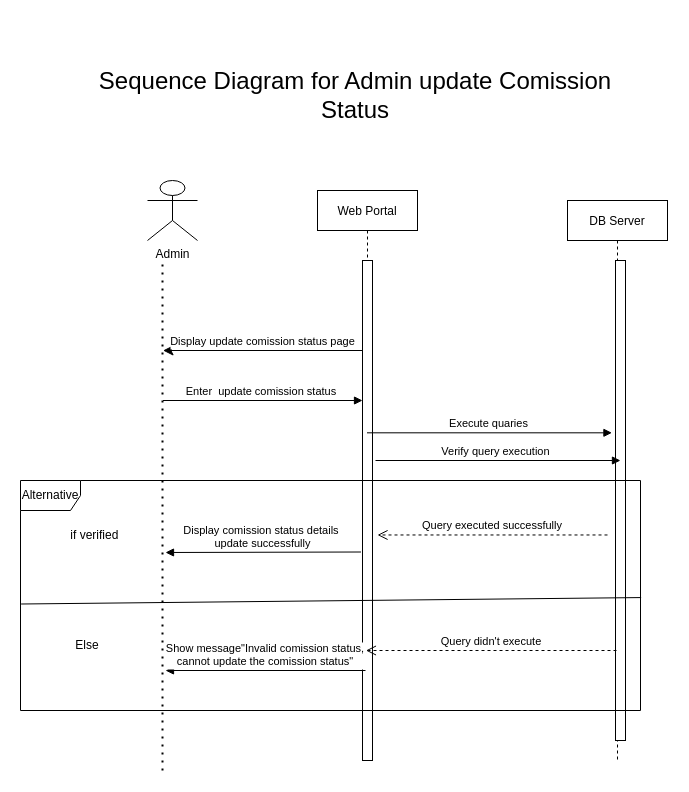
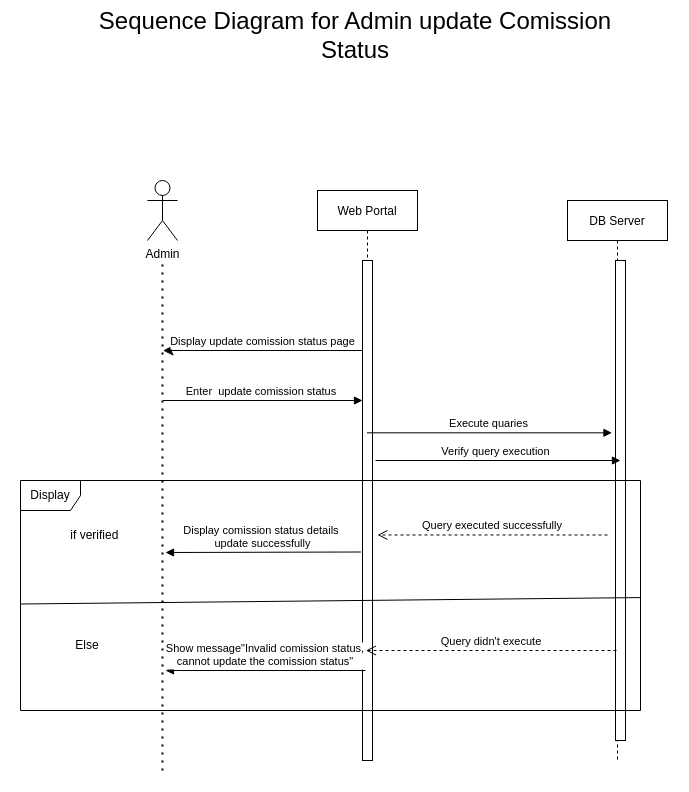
(356, 96) -> (356, 36)
(173, 211) -> (163, 211)
(51, 496) -> (51, 496)
